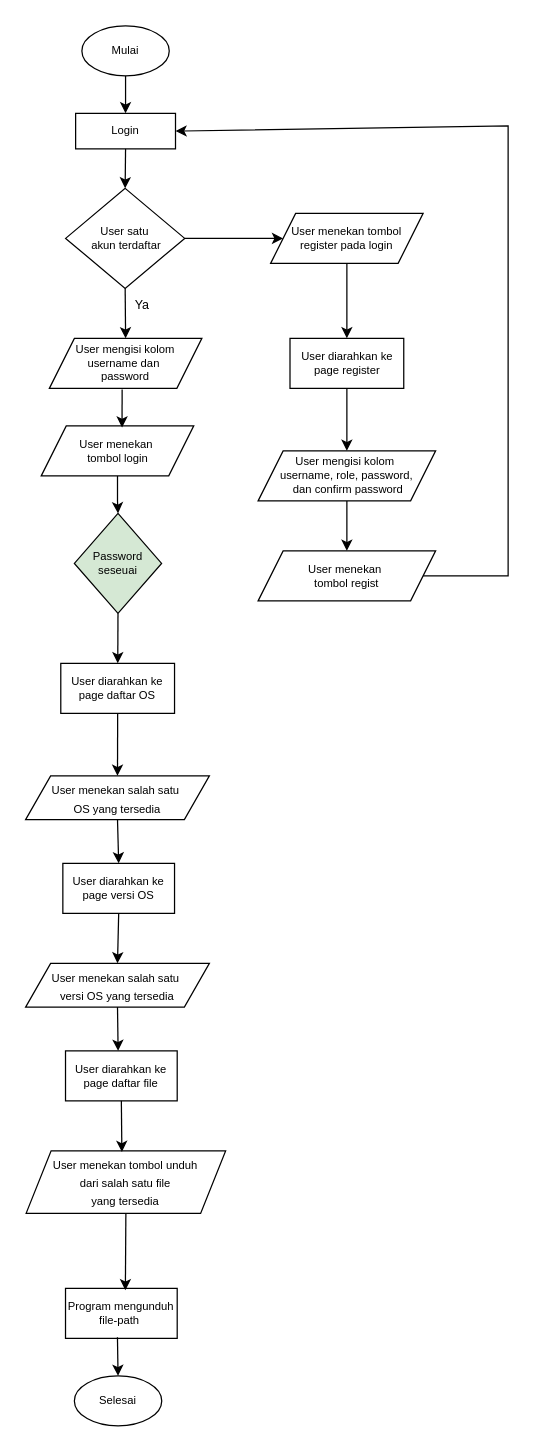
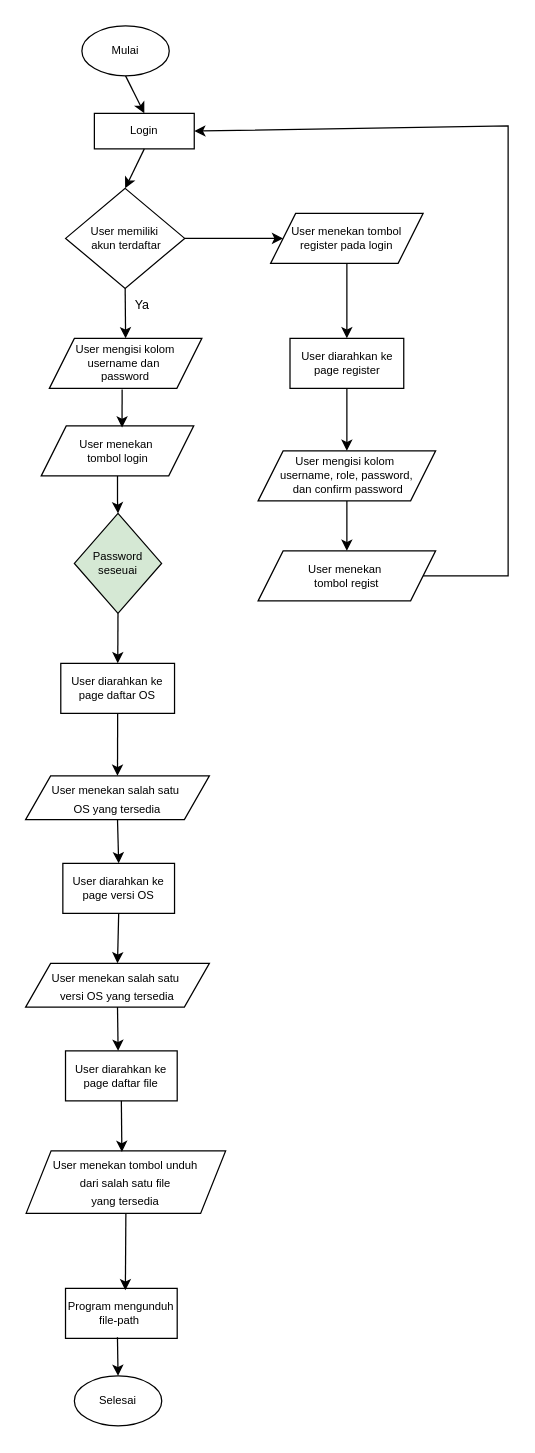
(126, 131) -> (144, 131)
(125, 238) -> (125, 238)
